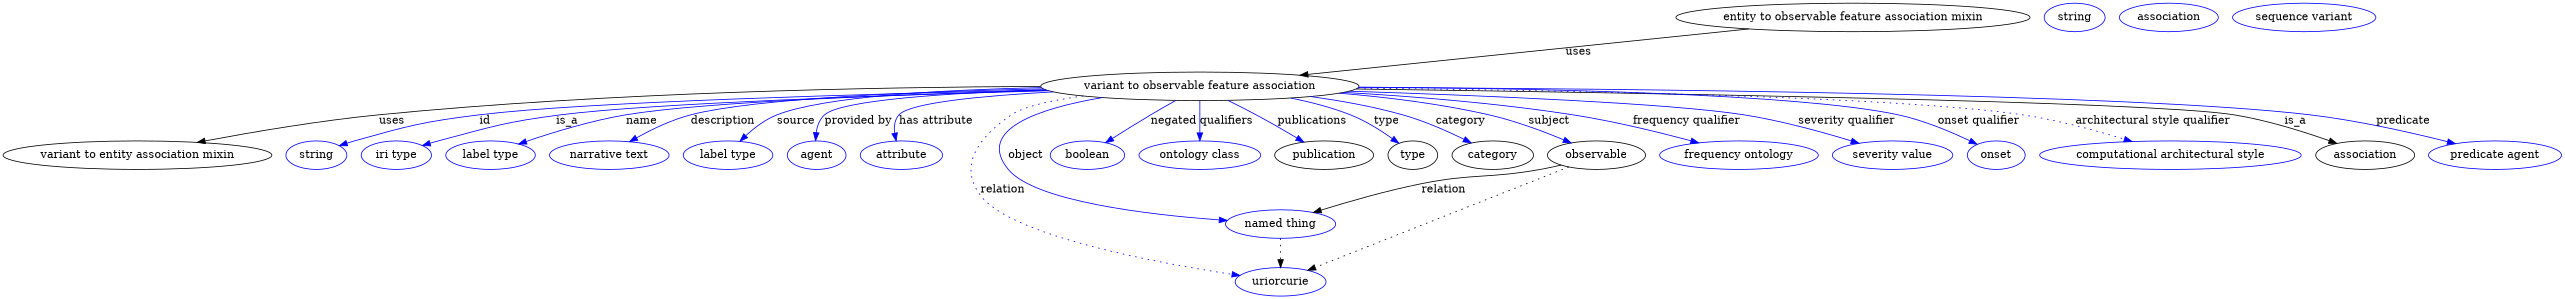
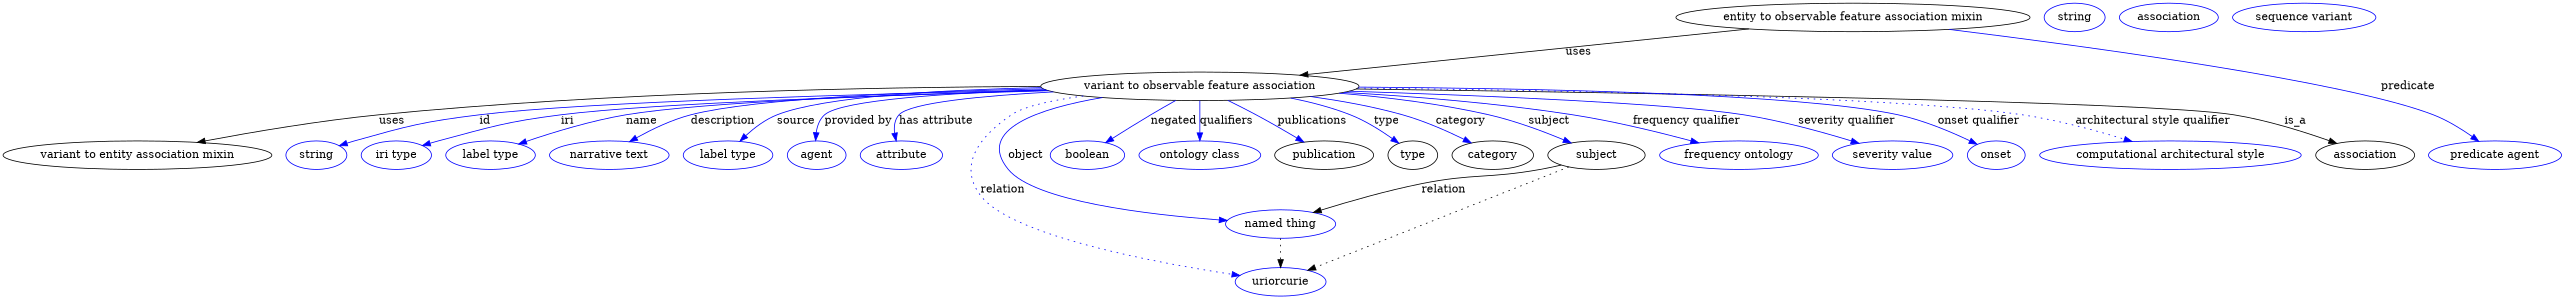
(2014, 98) -> (2215, 67)
(567, 121) -> (567, 121)
(1596, 155) -> (1596, 155)
